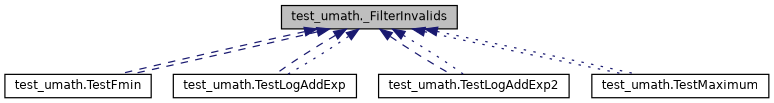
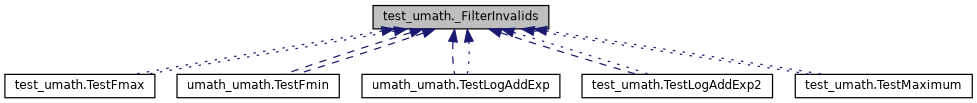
(78, 86) -> (258, 86)
none -> (80, 86)
(265, 86) -> (461, 86)
